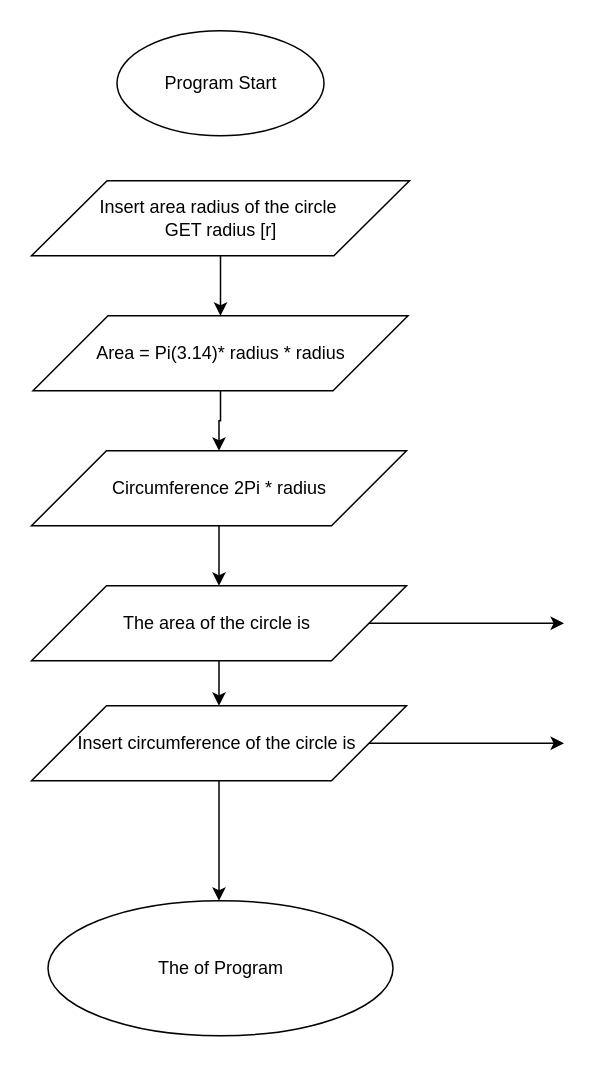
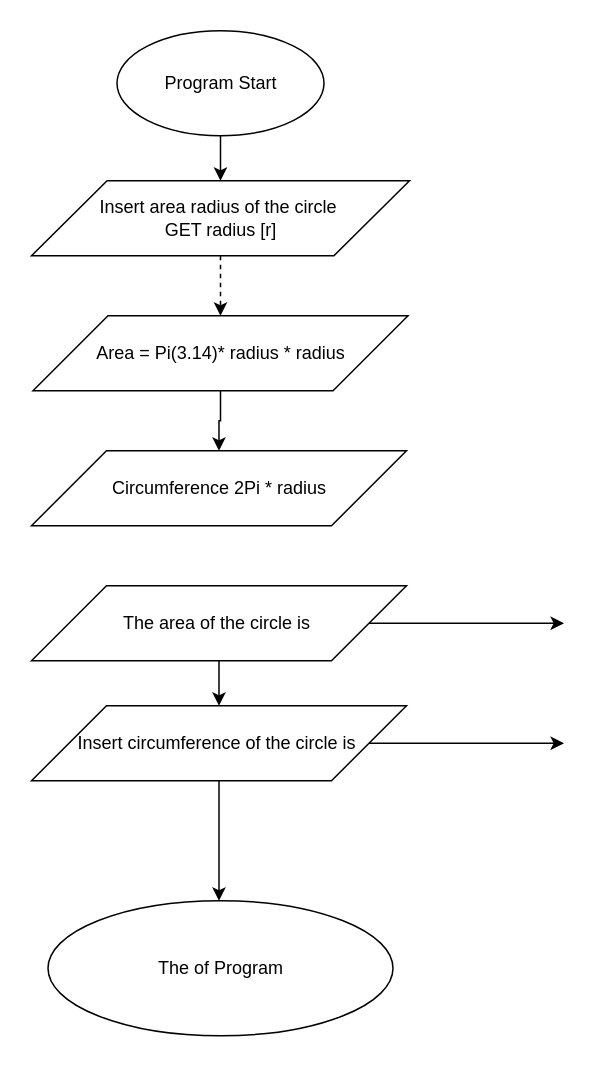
none -> (221, 153)
(221, 280) -> (221, 280)
(219, 551) -> none
